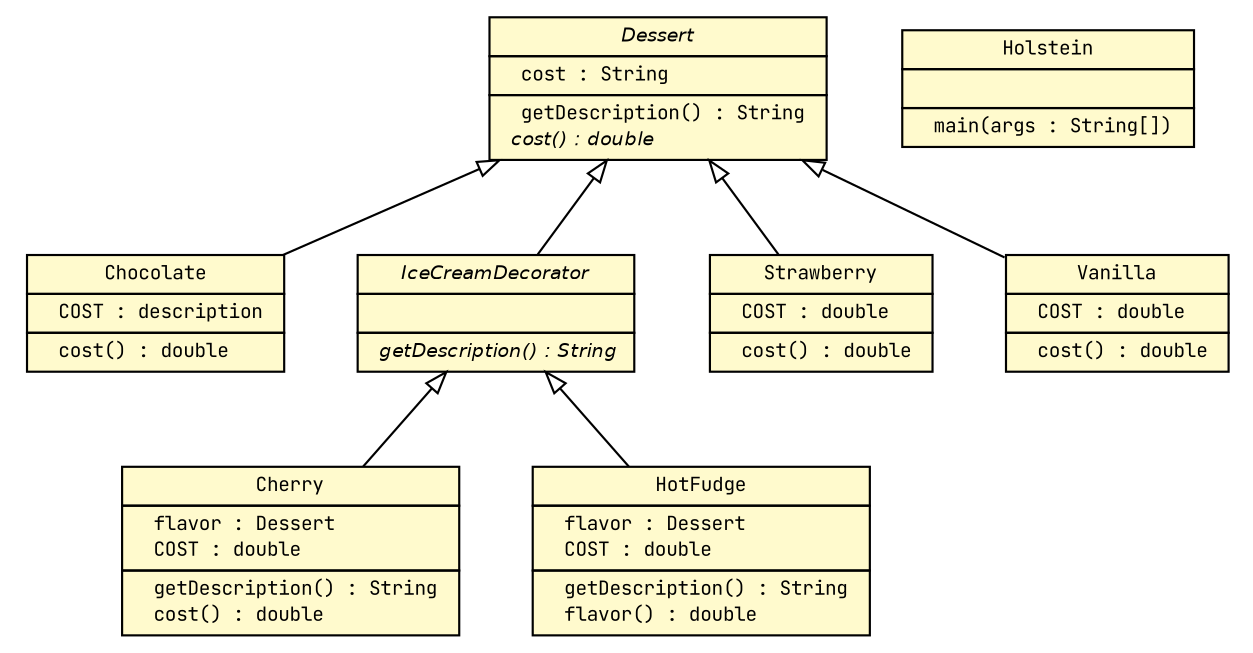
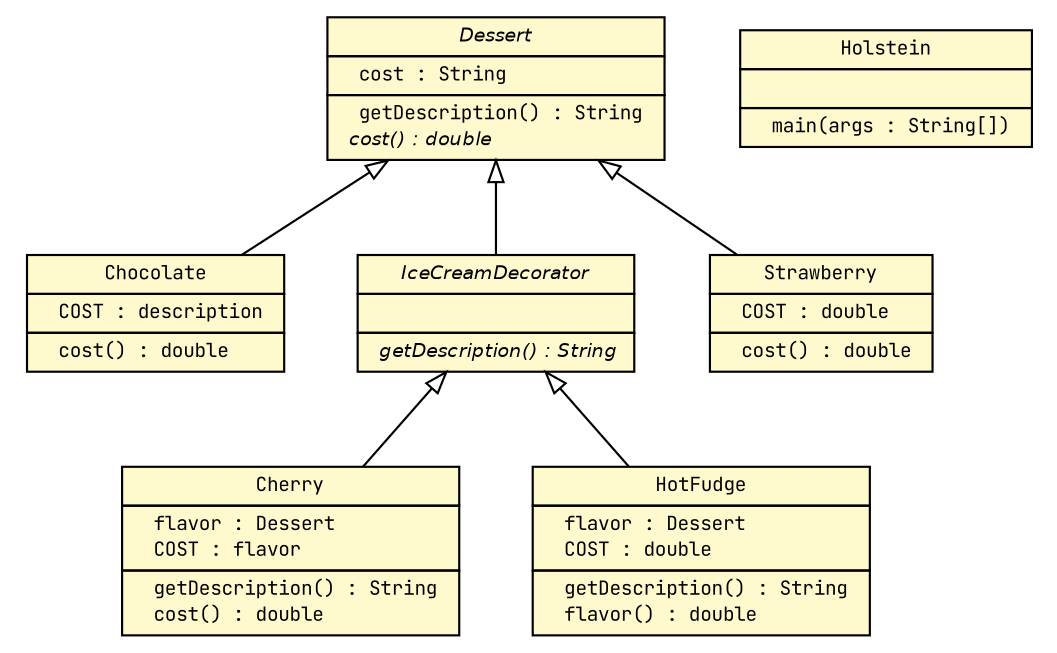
(1116, 313) -> none
(223, 550) -> (223, 550)
